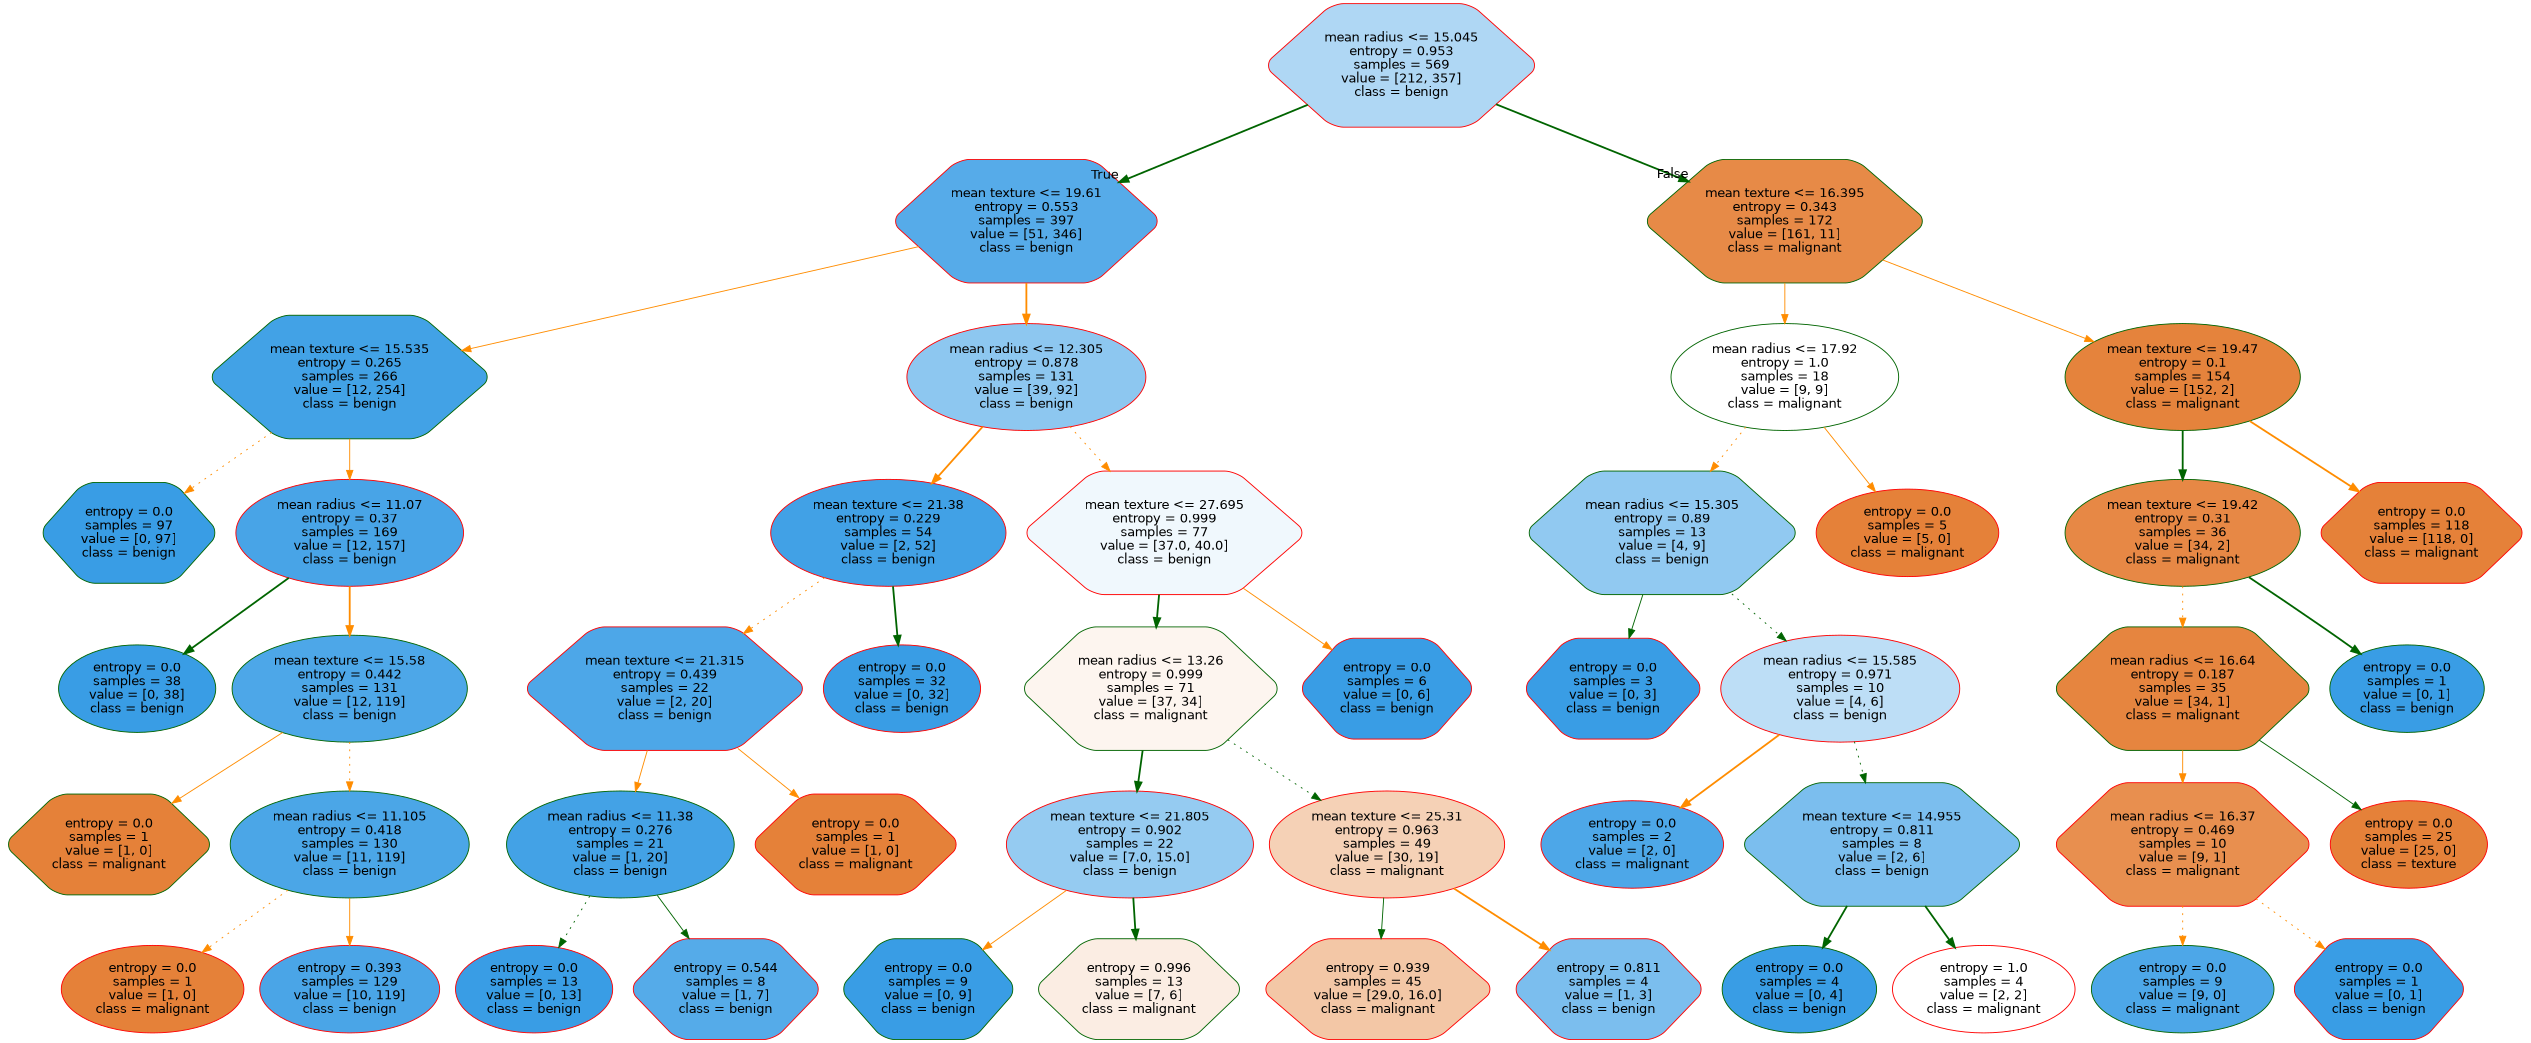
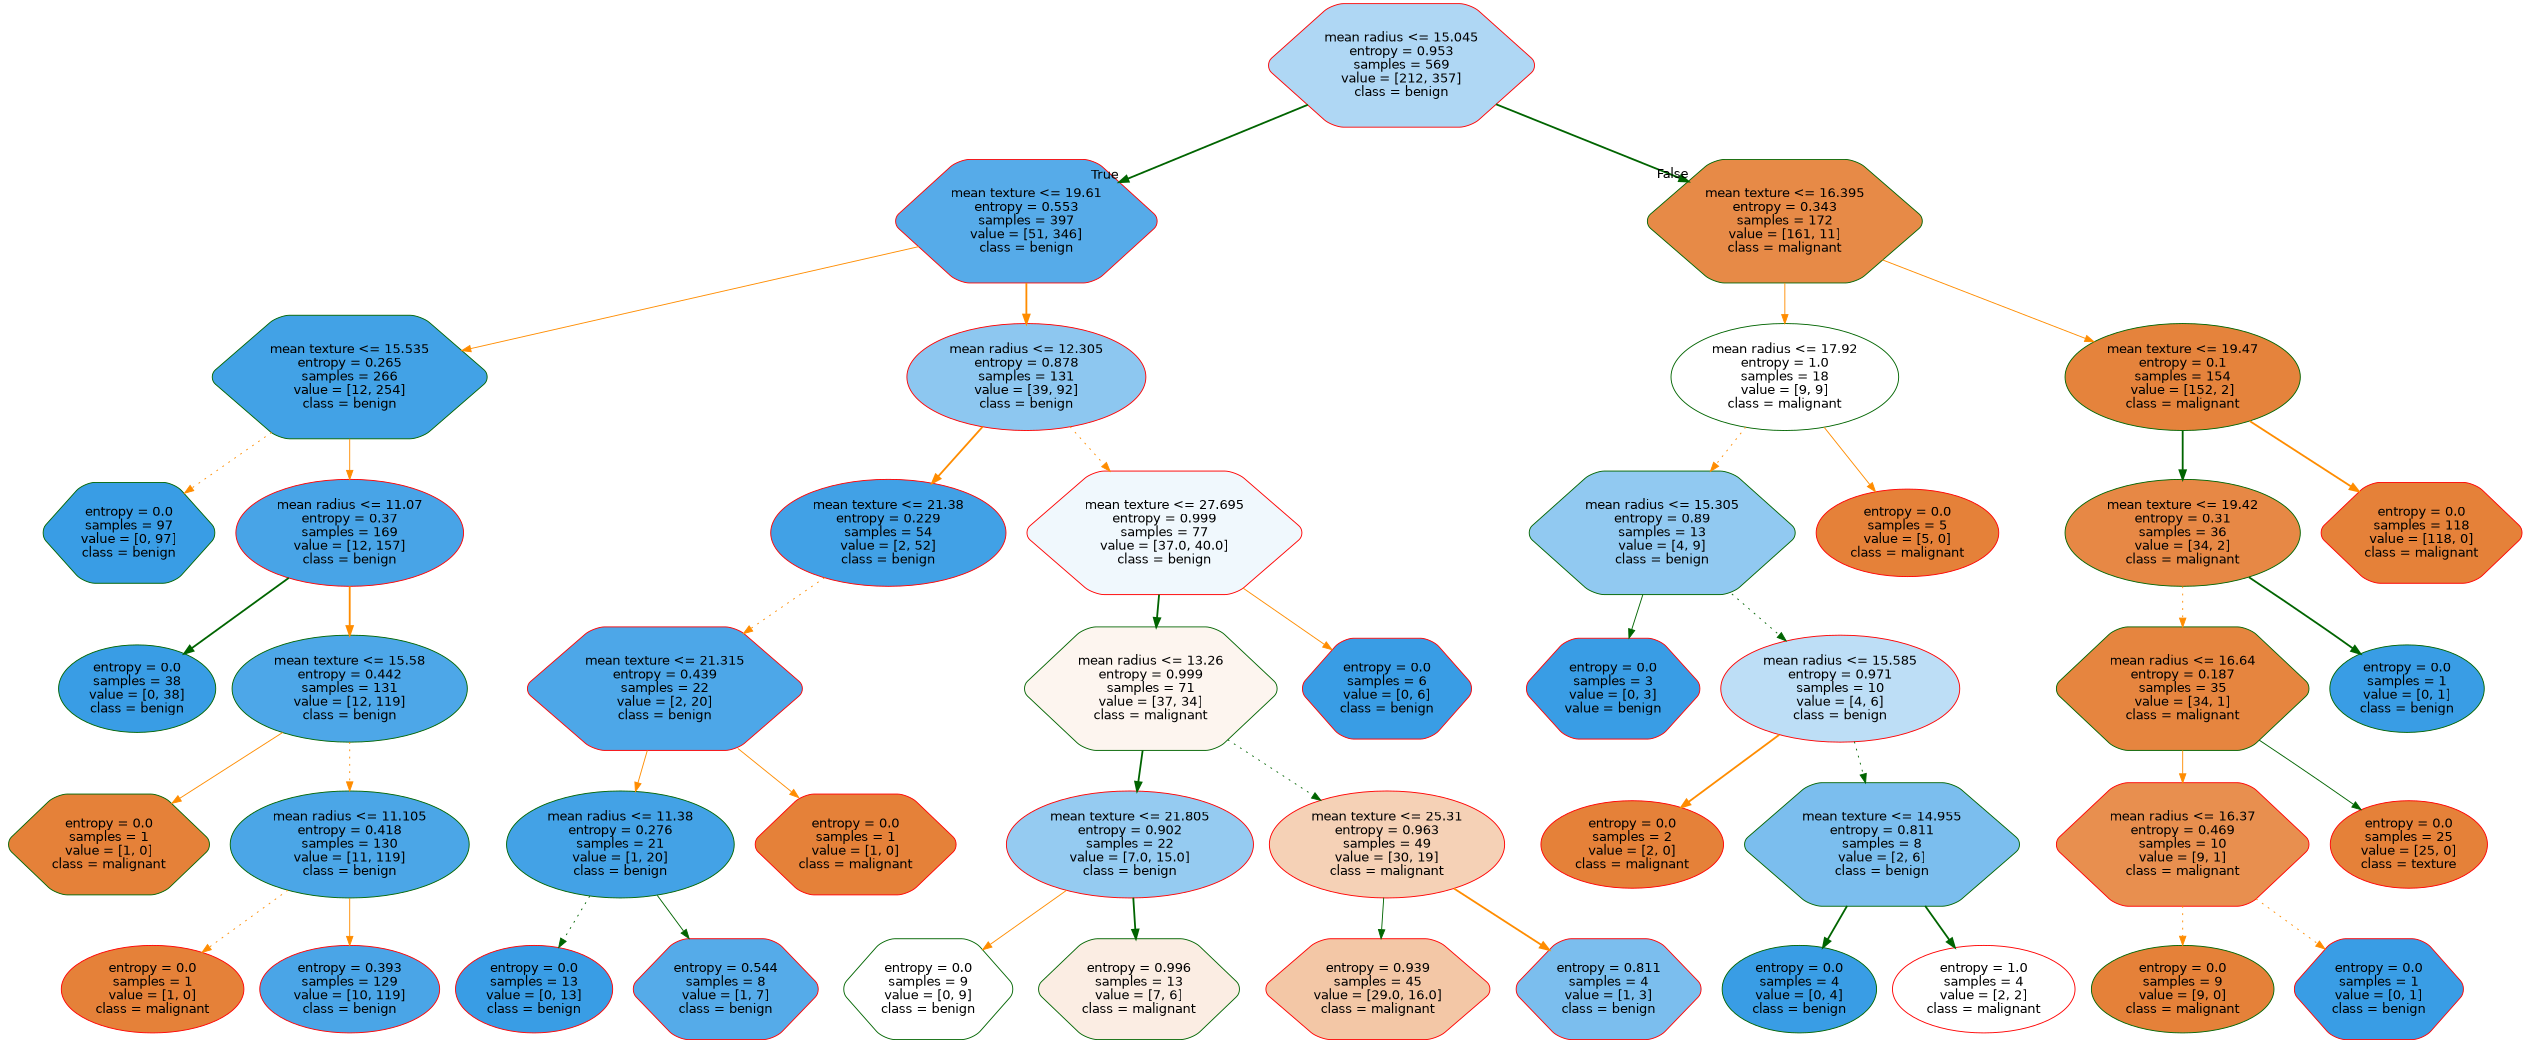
(902, 689) -> none
(1613, 689) -> (1613, 689)
(1632, 844) -> (1632, 844)
(928, 989) -> (928, 989)
(2183, 989) -> (2183, 989)
